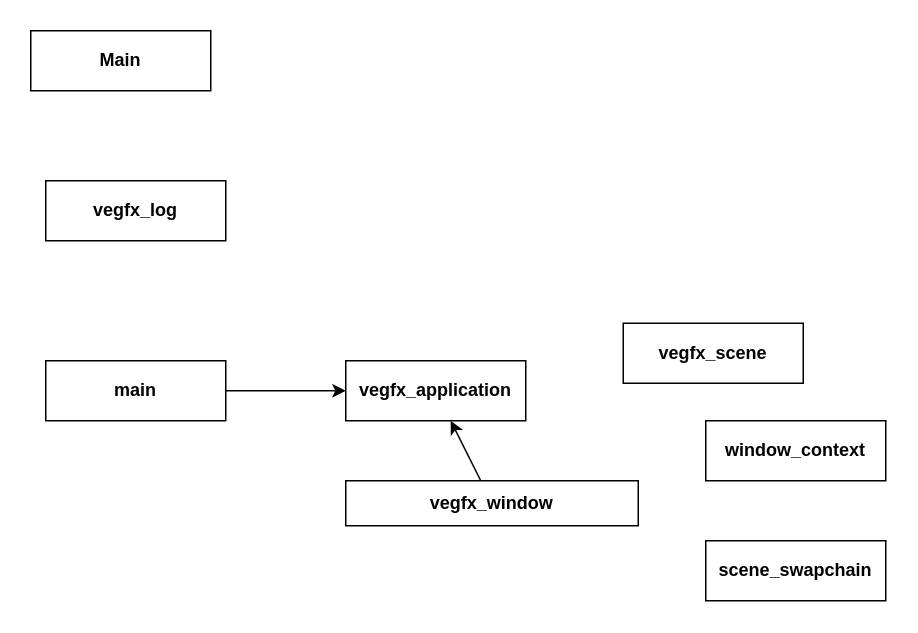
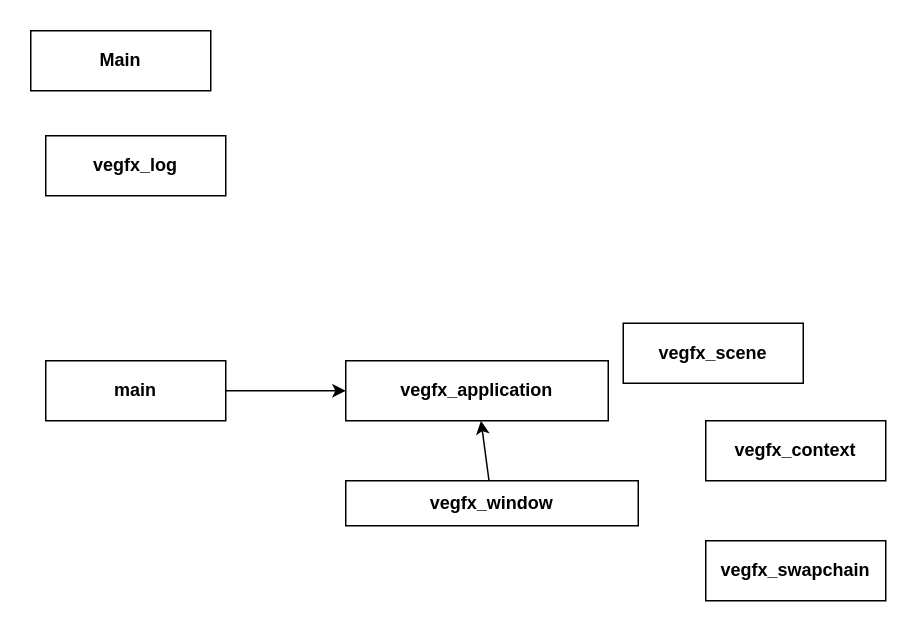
(136, 211) -> (136, 166)
(436, 391) -> (477, 391)
(796, 451) -> (796, 451)
(796, 571) -> (796, 571)
